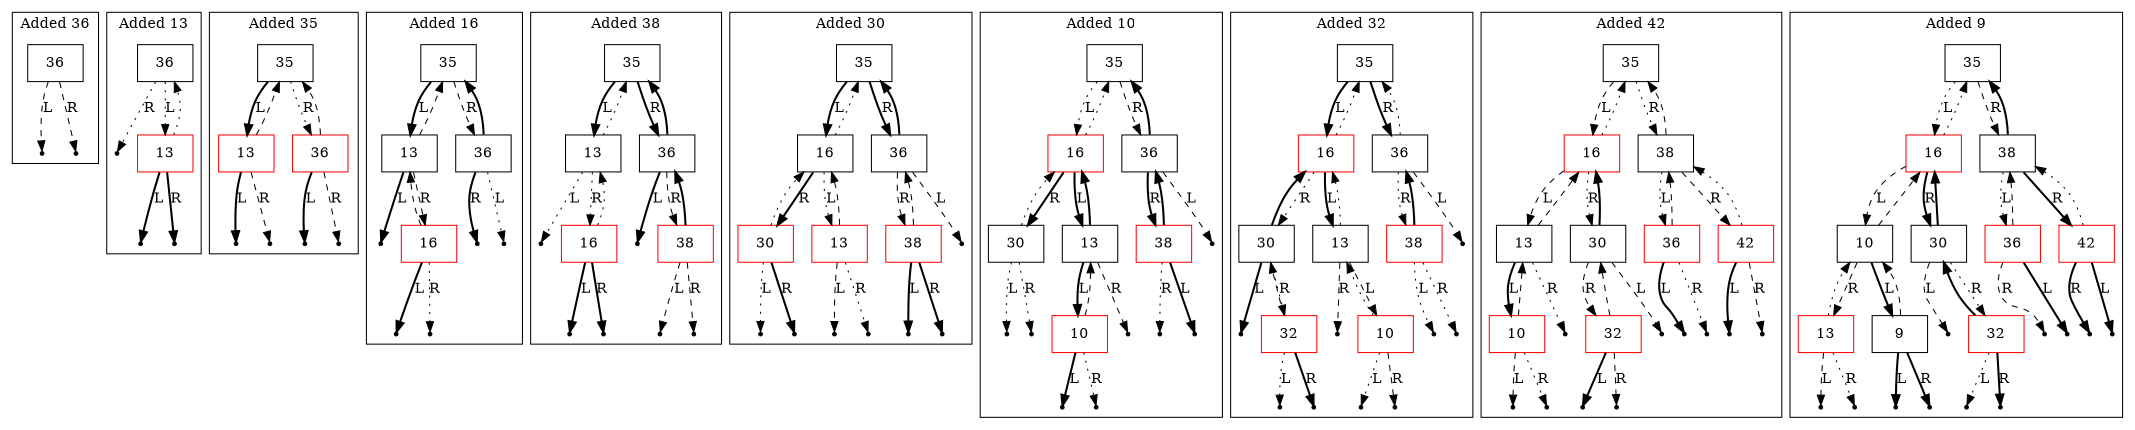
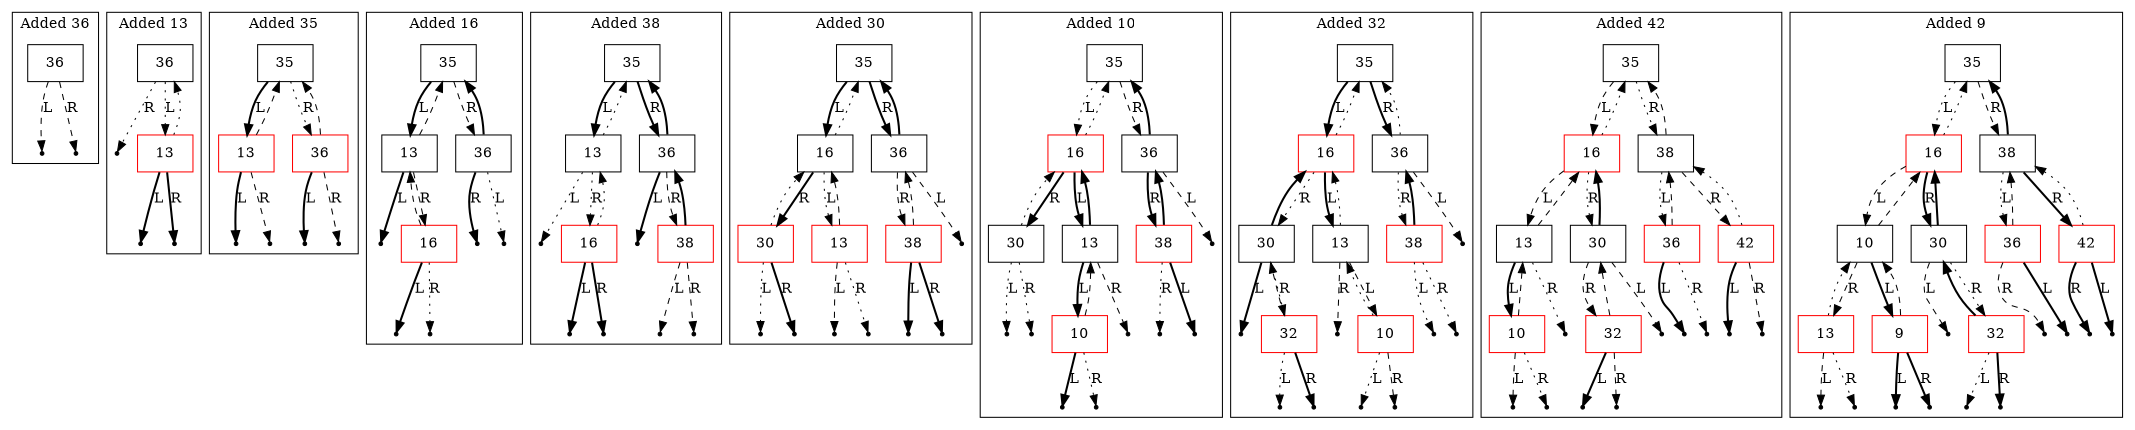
(1900, 334) -> (1900, 334)
